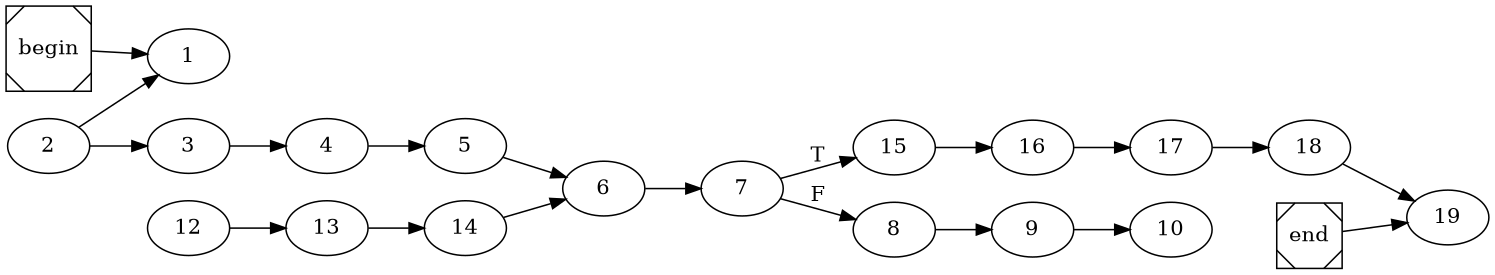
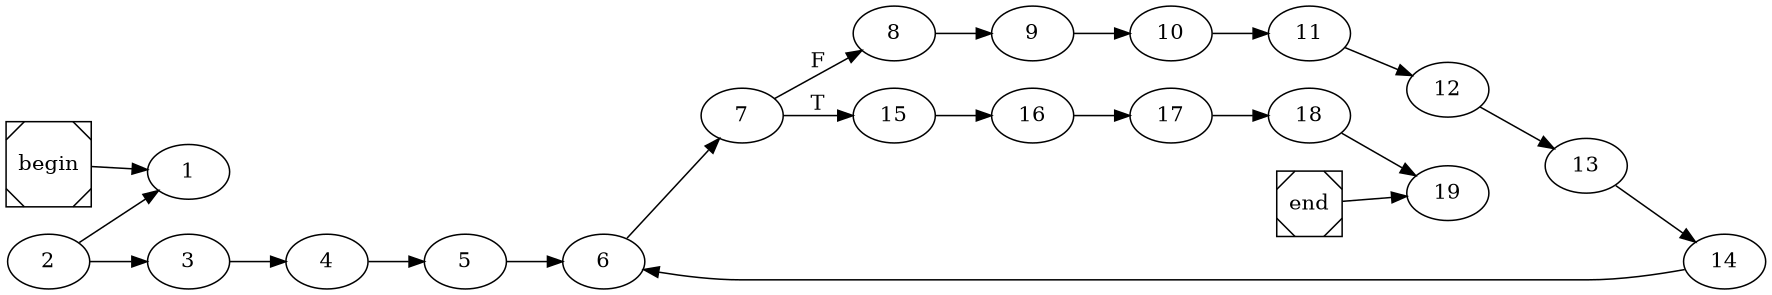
none -> (1309, 33)
